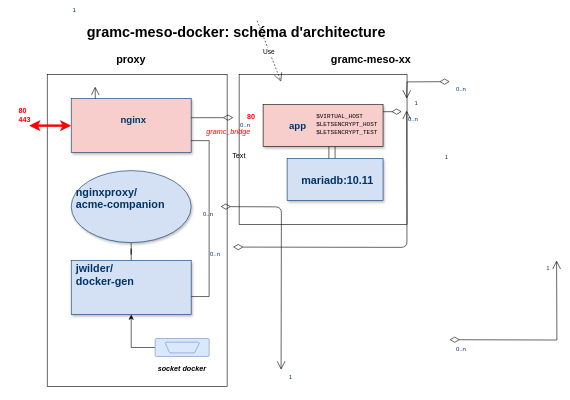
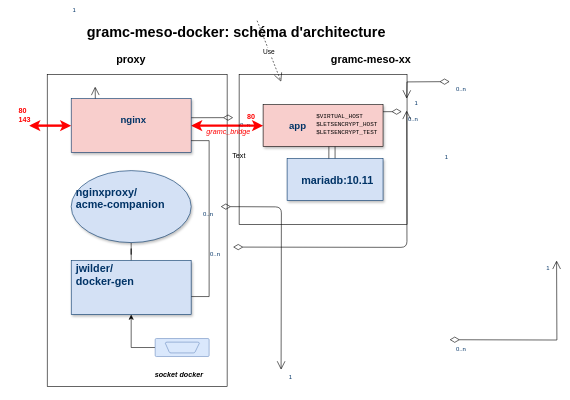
(25, 116) -> (25, 116)
none -> (228, 126)
(182, 369) -> (179, 375)
